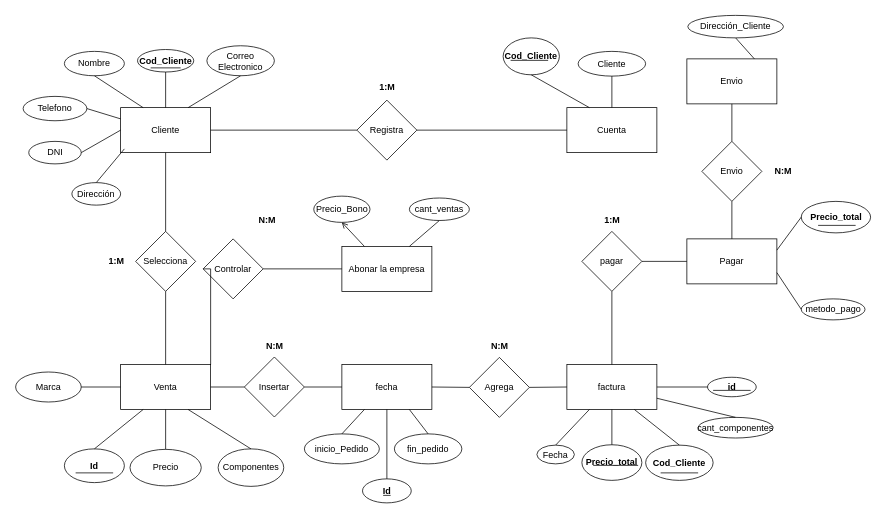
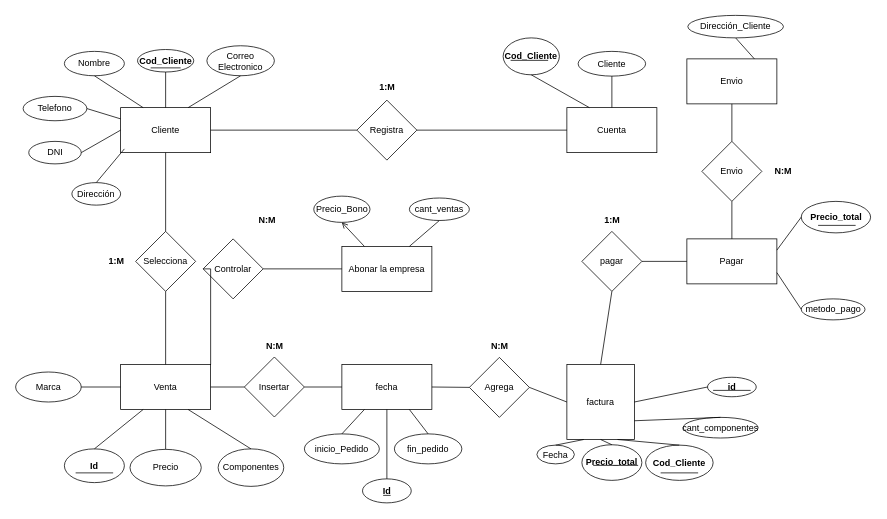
(612, 387) -> (600, 402)
(735, 428) -> (720, 428)
